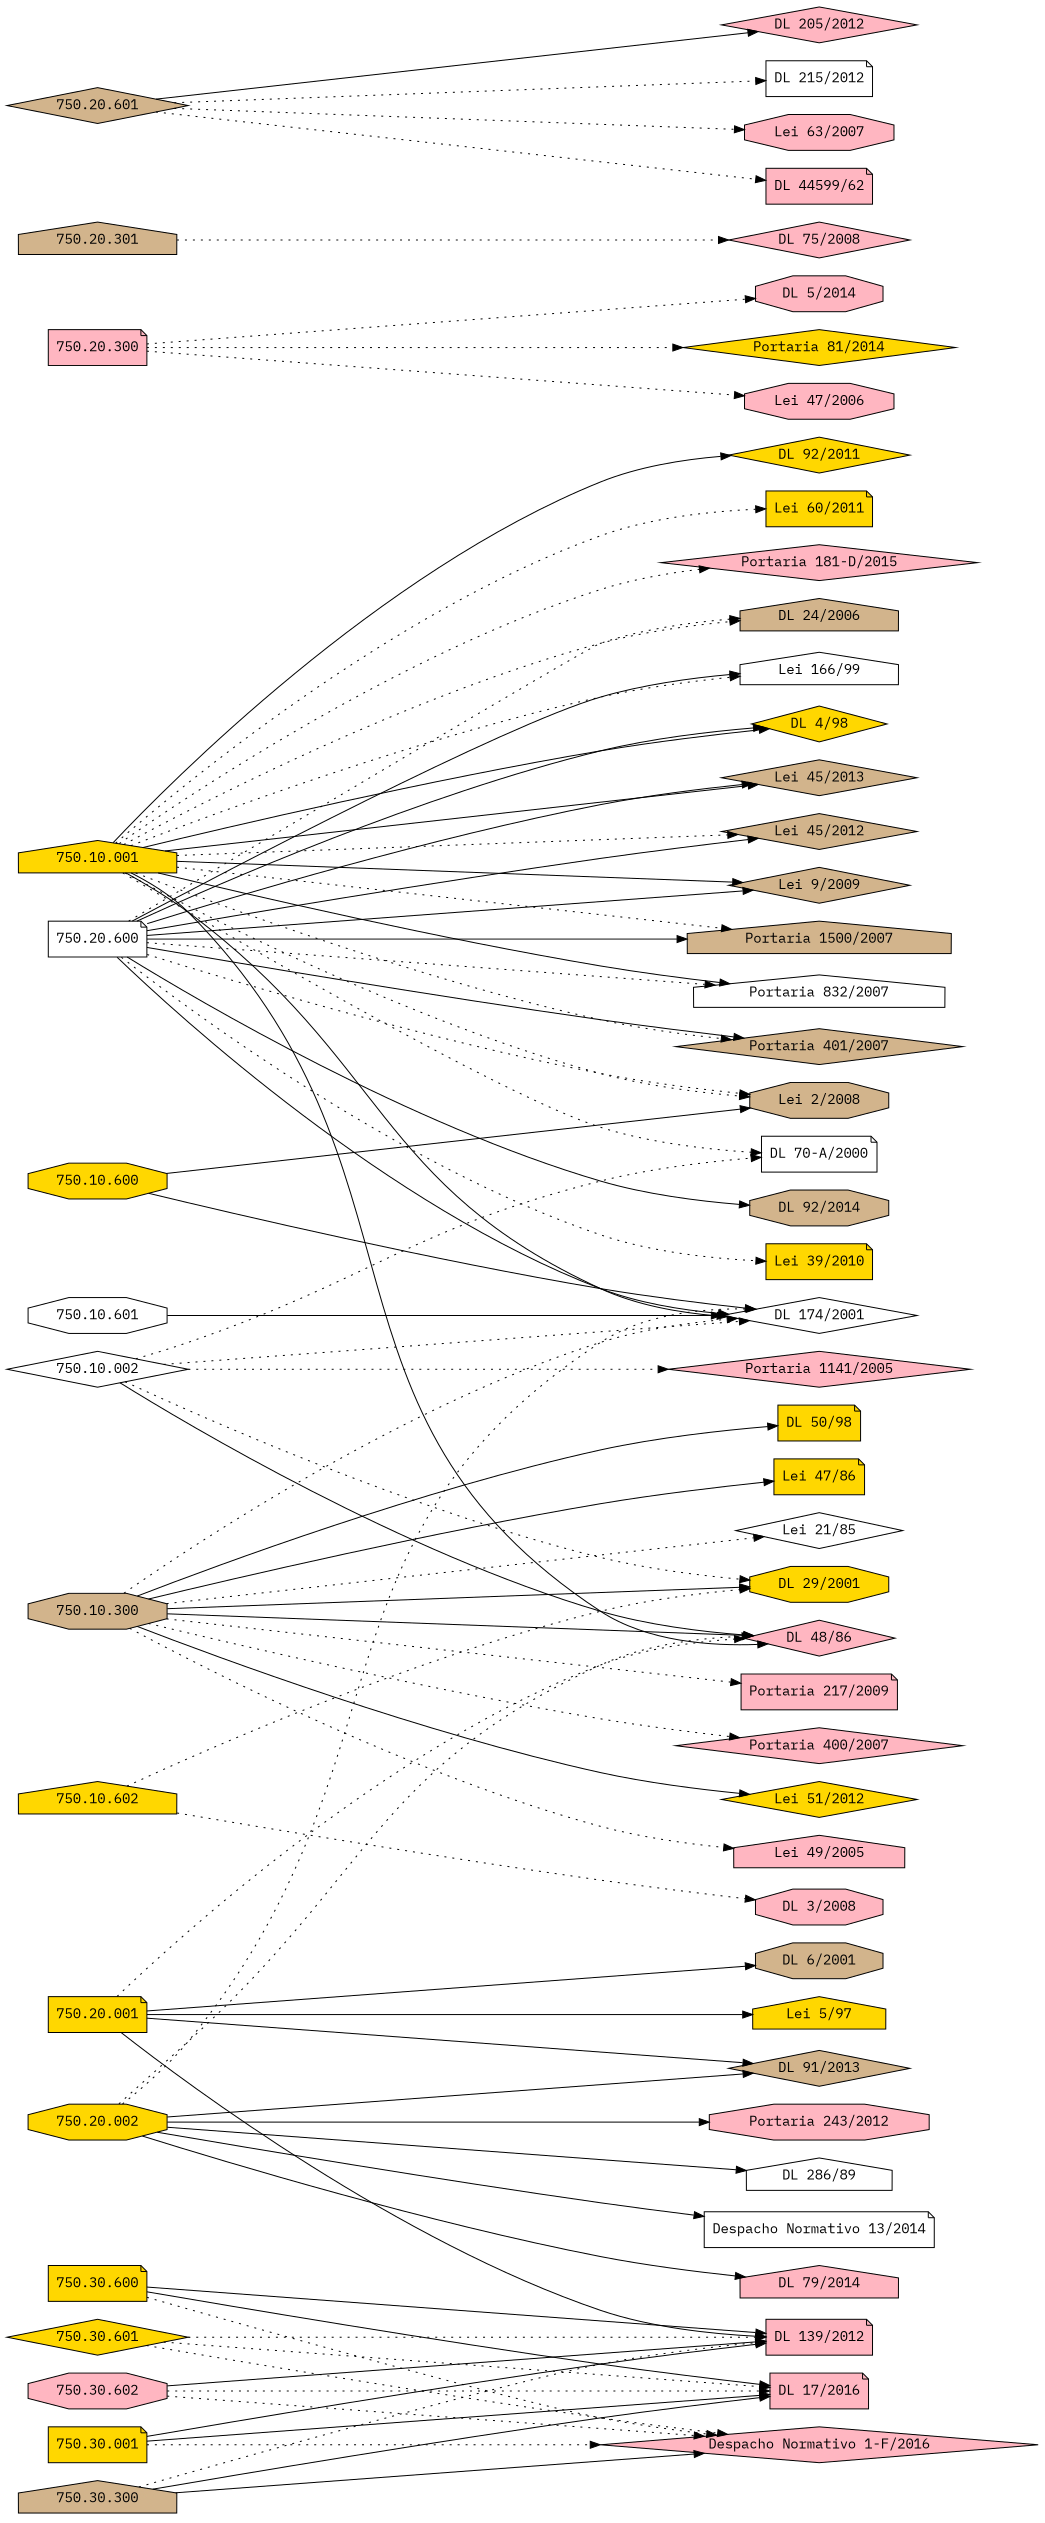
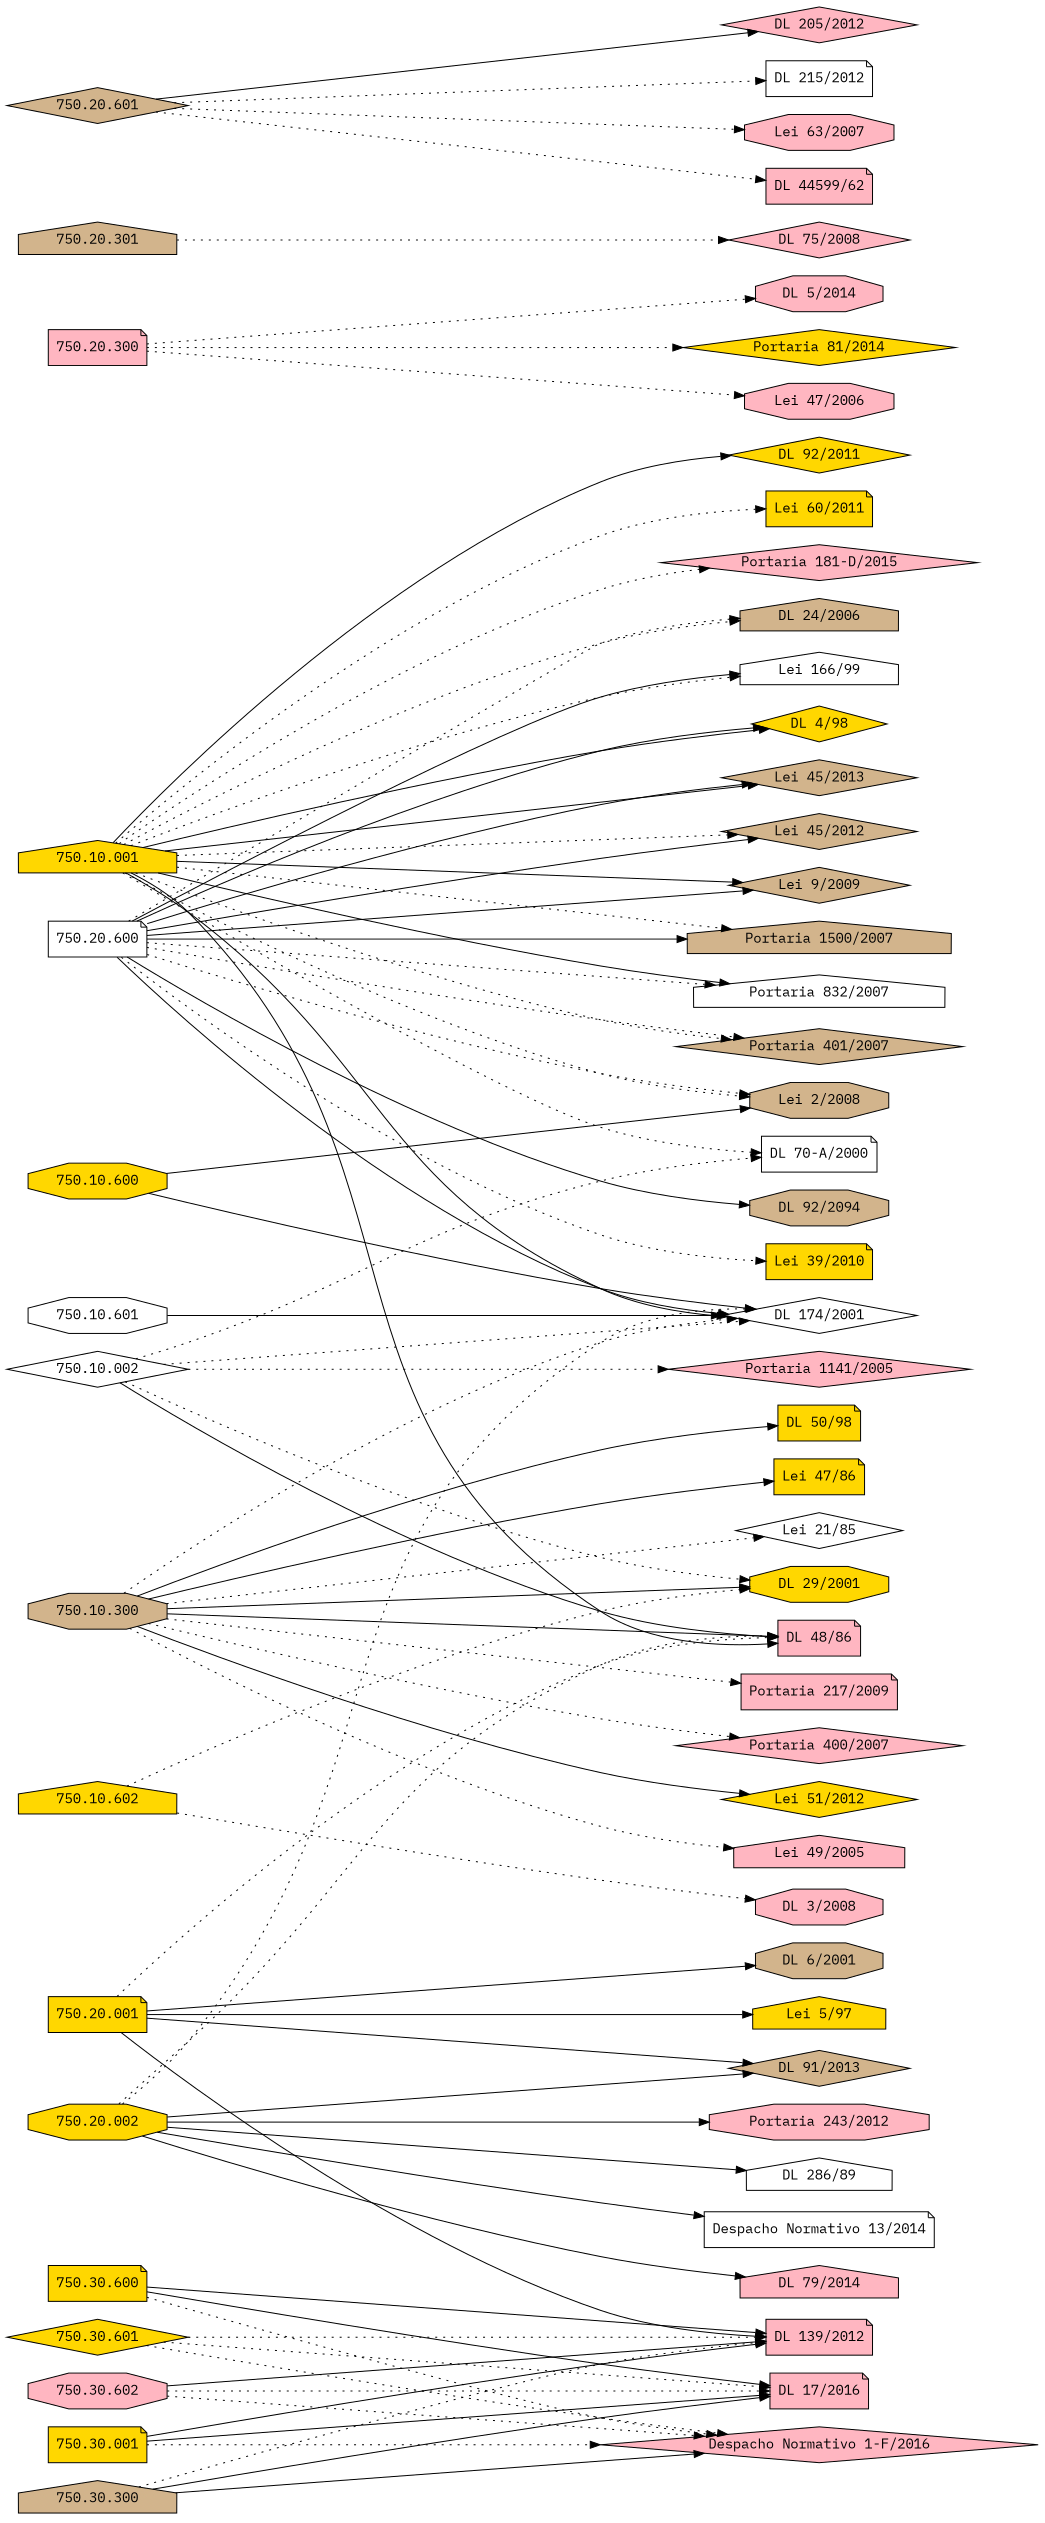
(440, 996) -> (440, 996)
(819, 1208) -> (819, 1208)
(819, 1638) -> (819, 1638)
